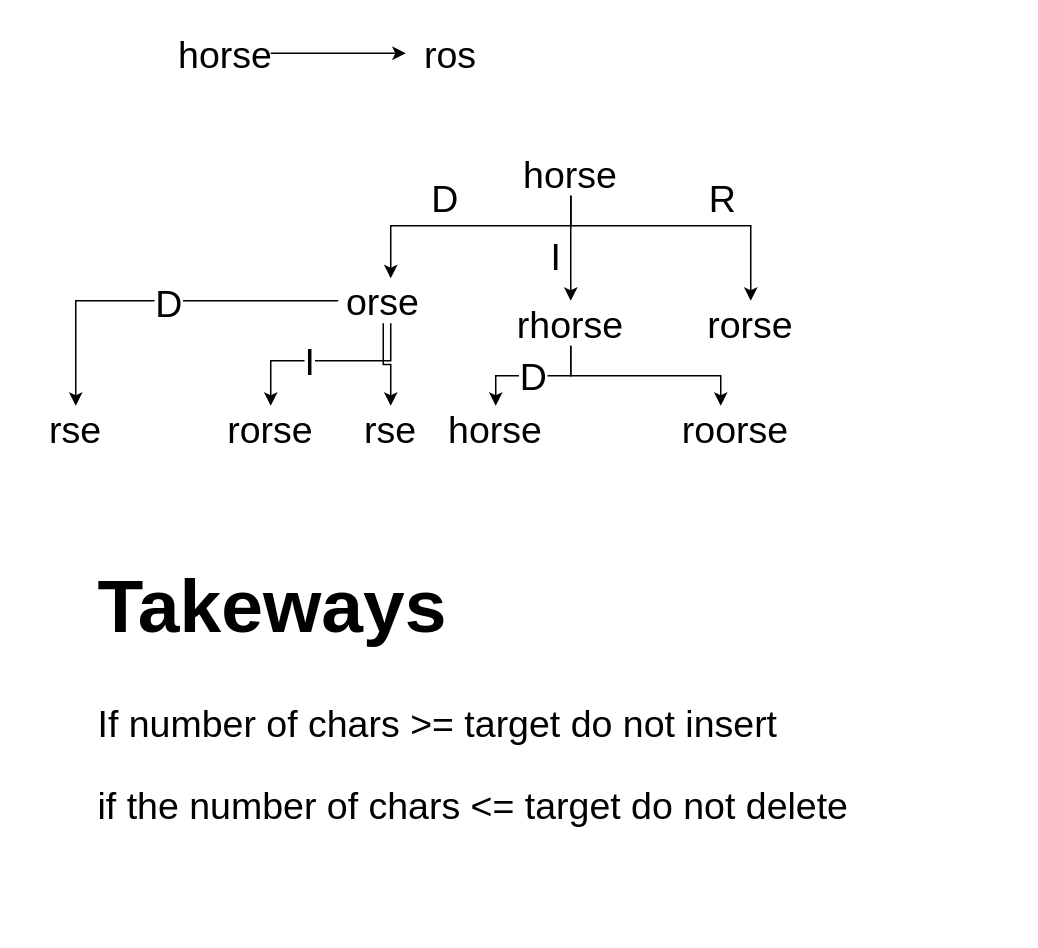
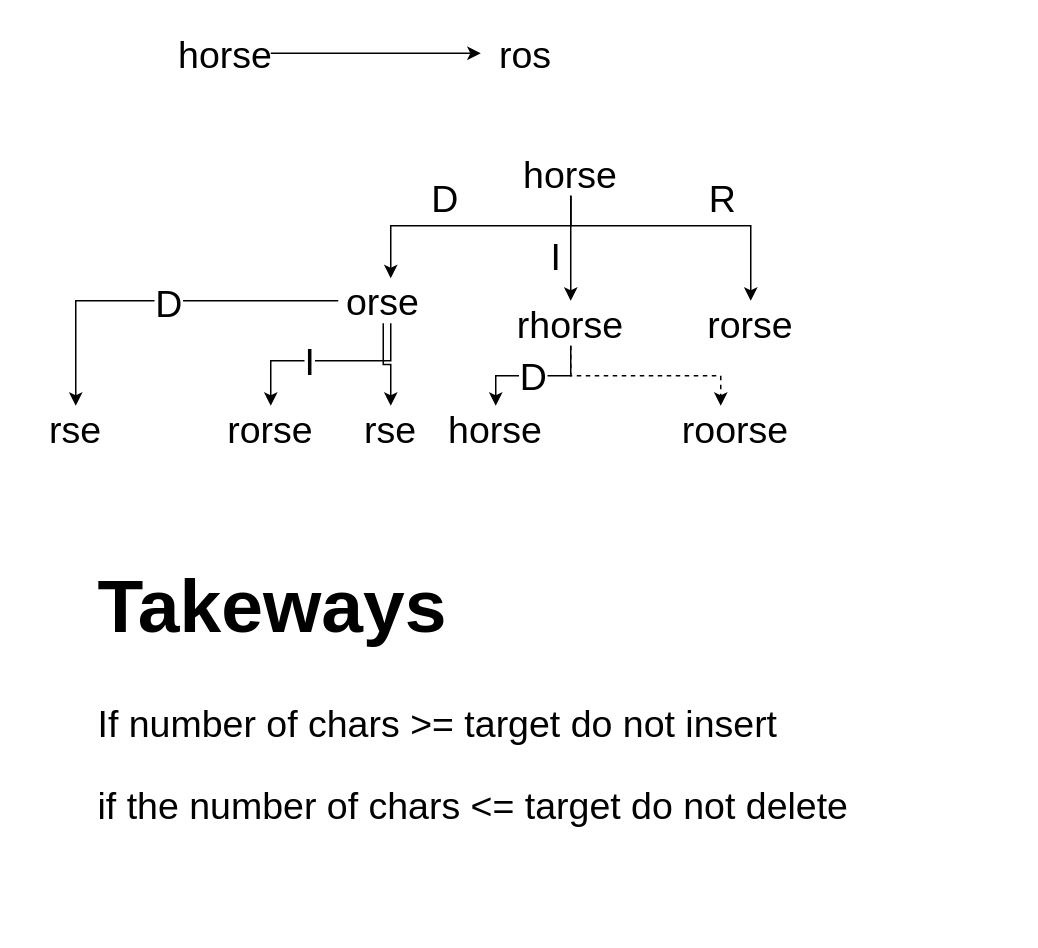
(451, 53) -> (526, 53)
(655, 376) -> (655, 376)
